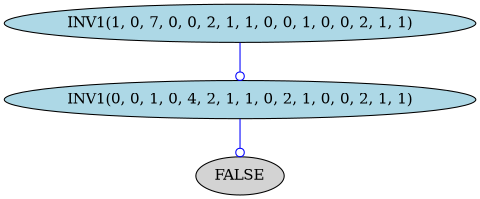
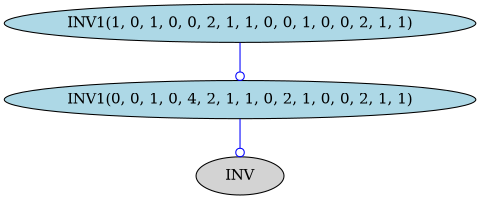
(240, 23) -> (240, 23)
(240, 176) -> (240, 176)
